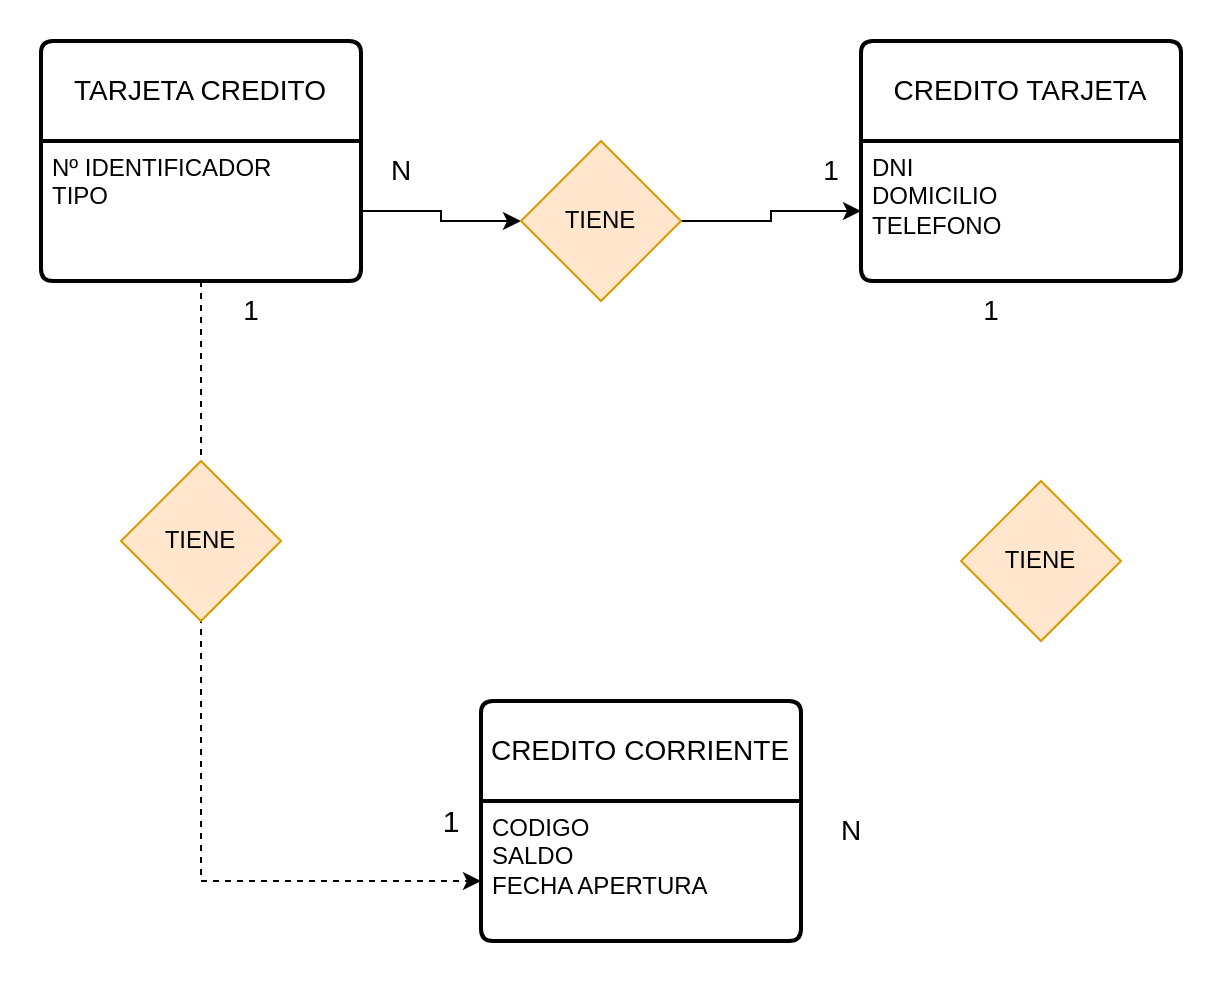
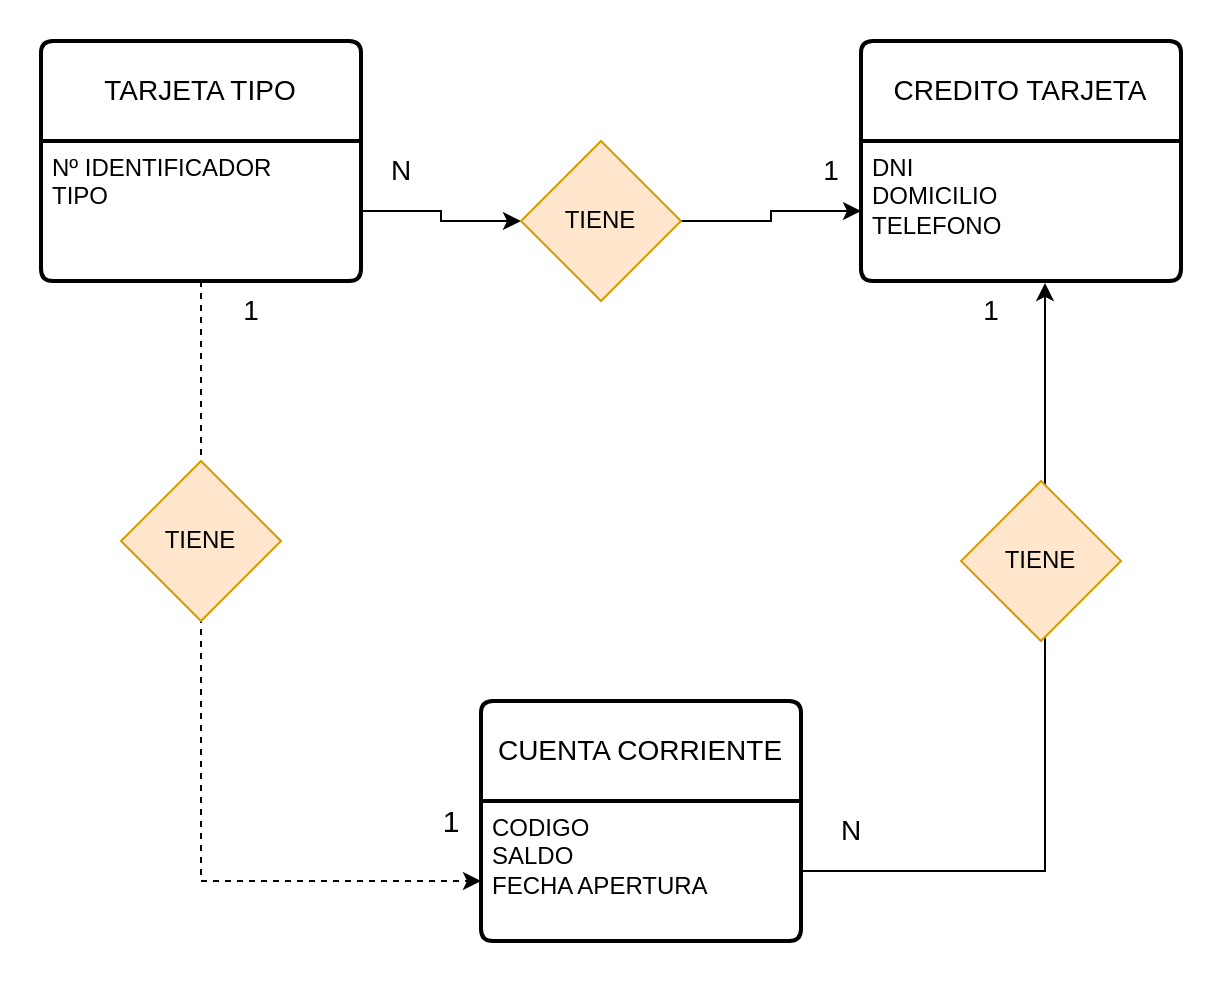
(201, 91) -> (201, 91)
(641, 751) -> (641, 751)
none -> (1042, 871)
